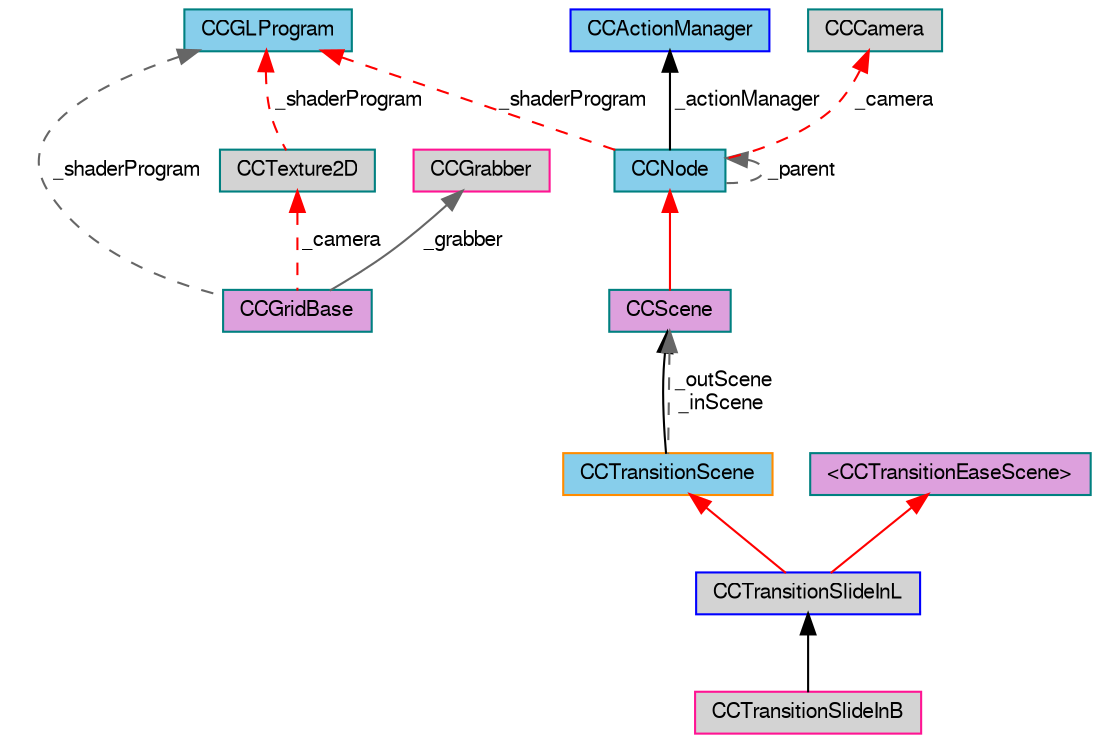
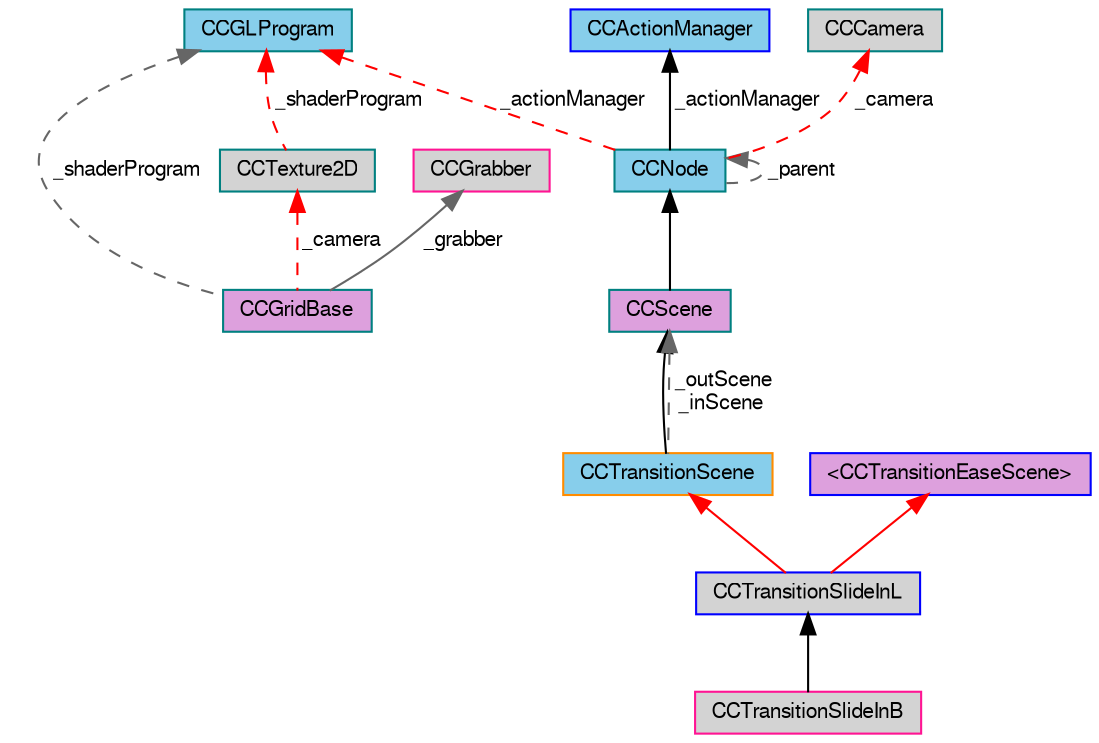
(571, 100) -> (571, 100)
(670, 252) -> (670, 252)
(950, 474) -> (950, 474)
